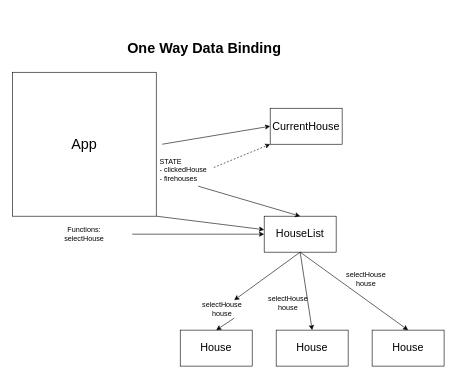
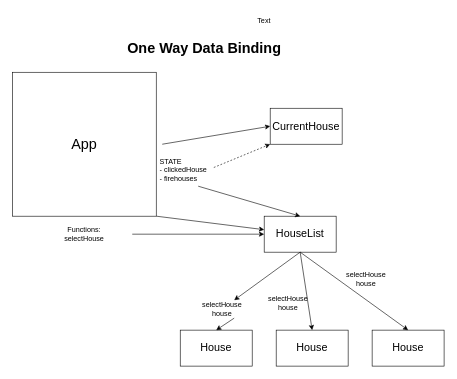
none -> (264, 21)
